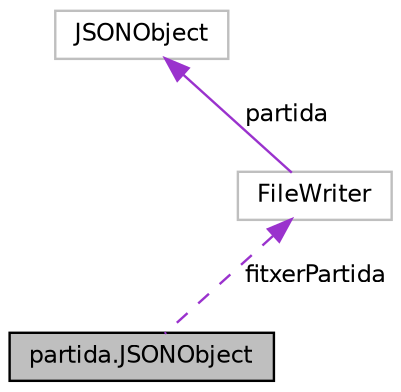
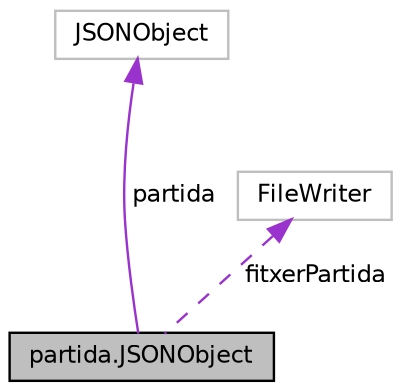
(238, 124) -> (125, 209)
